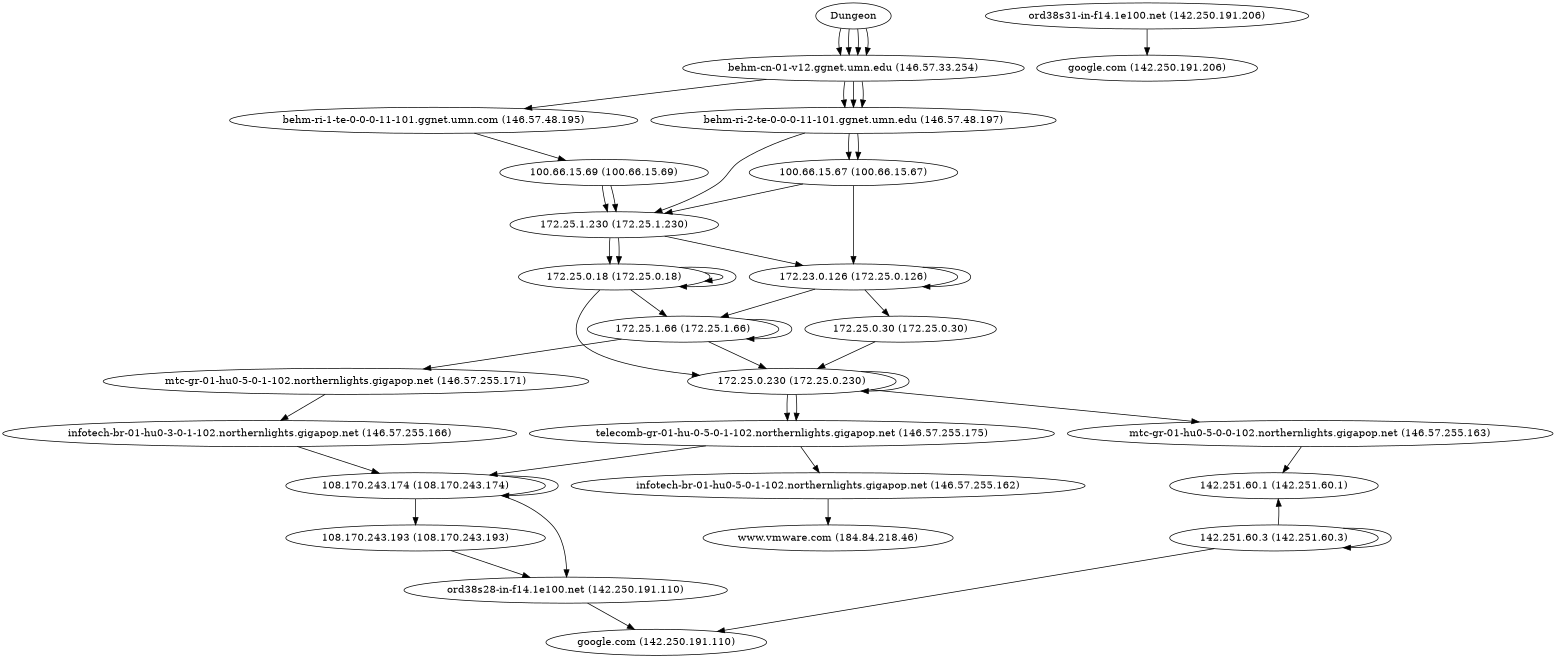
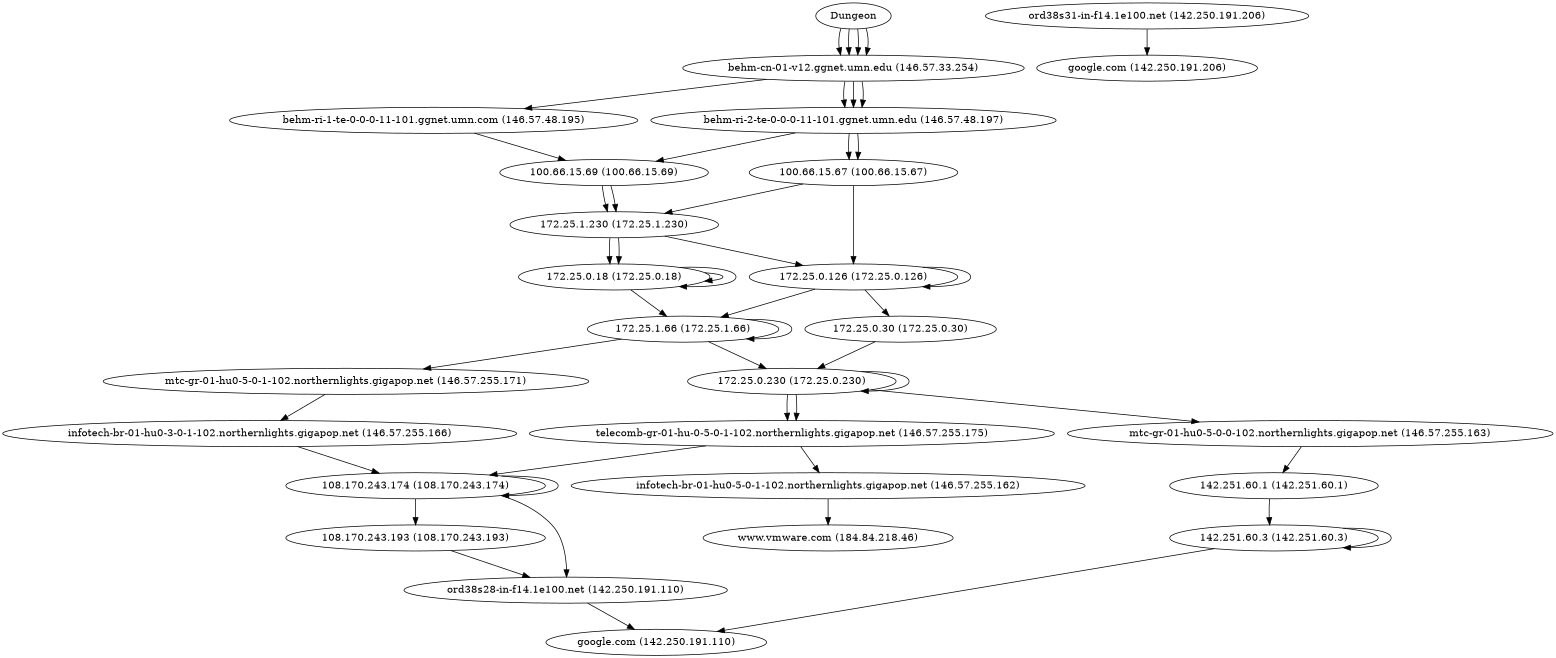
(732, 169) -> (729, 146)
(853, 277) -> (853, 277)
(605, 357) -> none
(1279, 516) -> (1269, 508)
